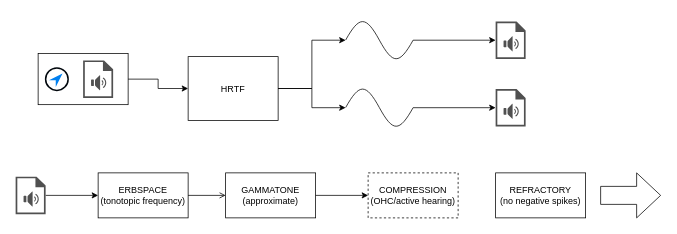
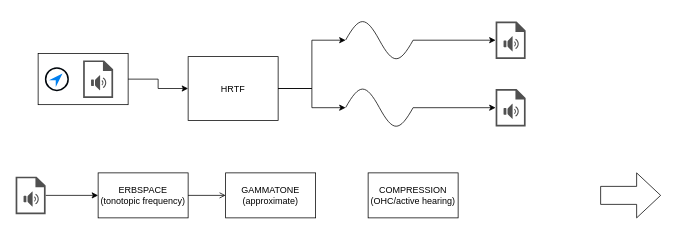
(339, 195) -> none
(413, 195) -> (413, 195)
(540, 195) -> none
